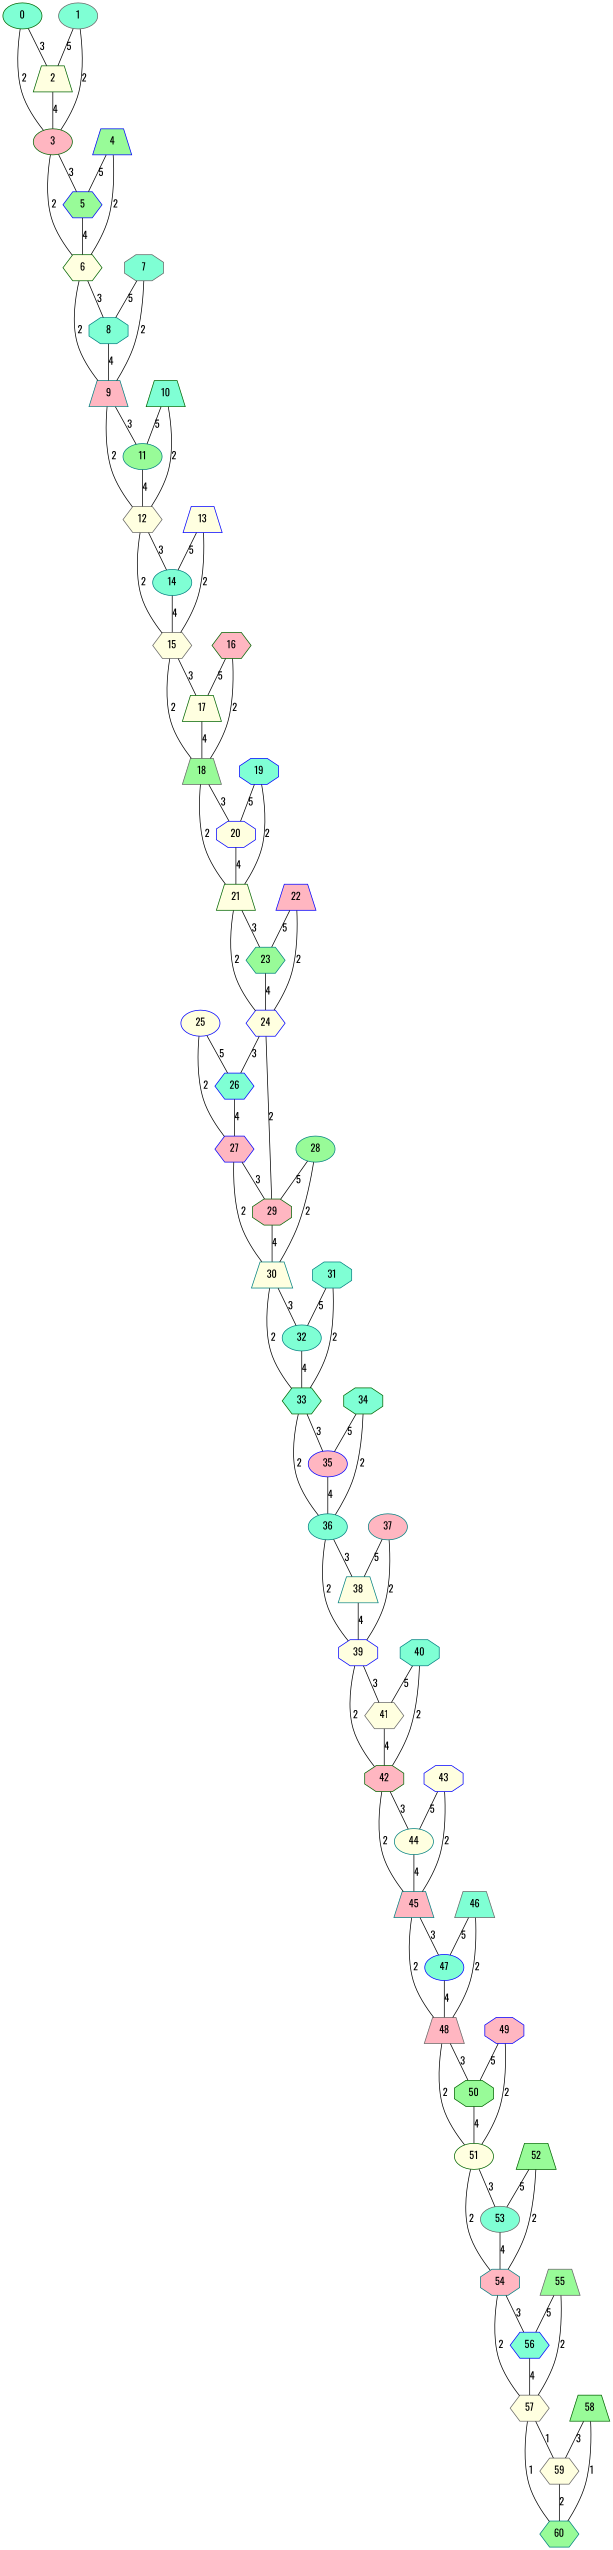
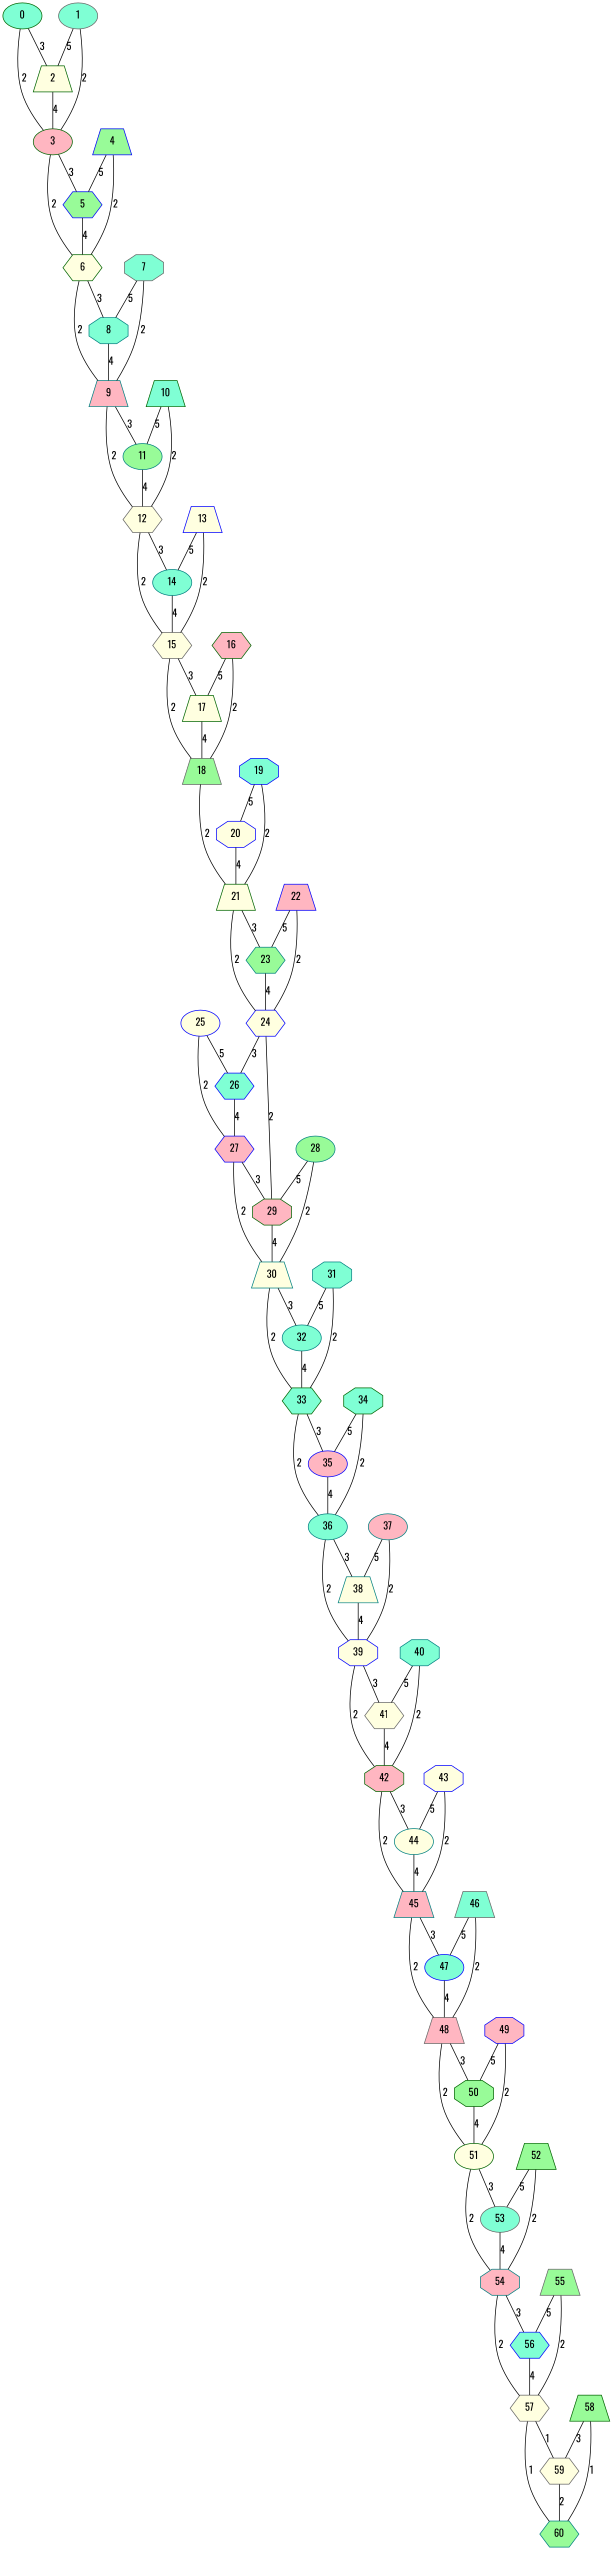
(219, 803) -> none
